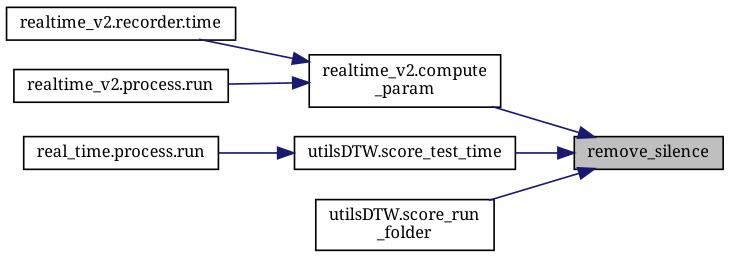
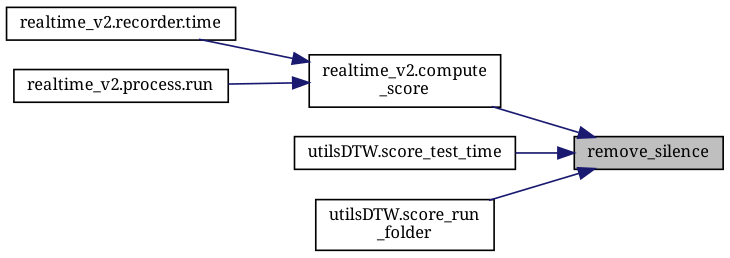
(405, 81) -> (405, 81)
(121, 153) -> none
